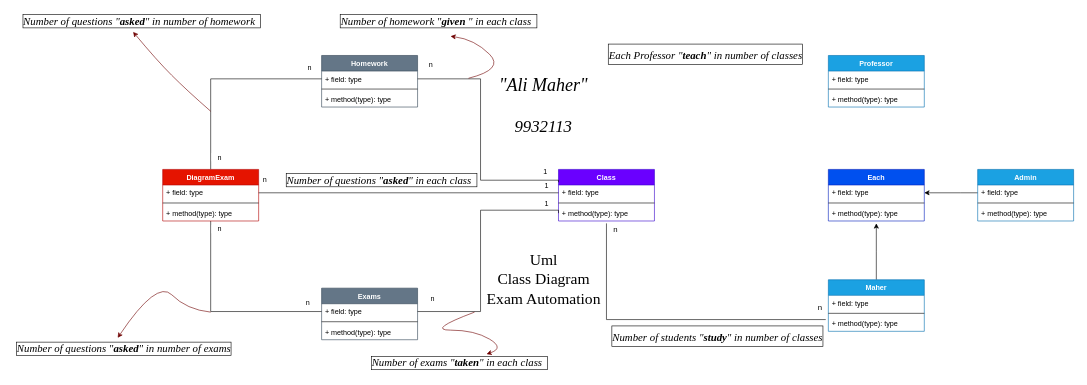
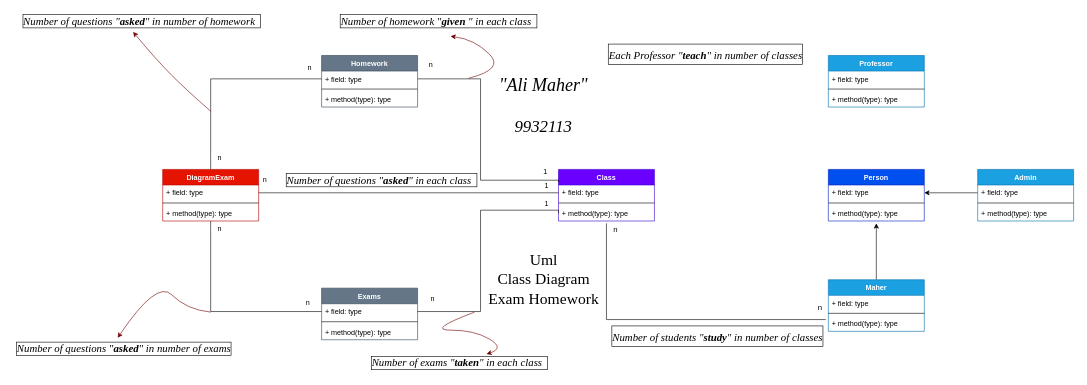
(876, 178) -> (876, 178)
(544, 279) -> (544, 279)
